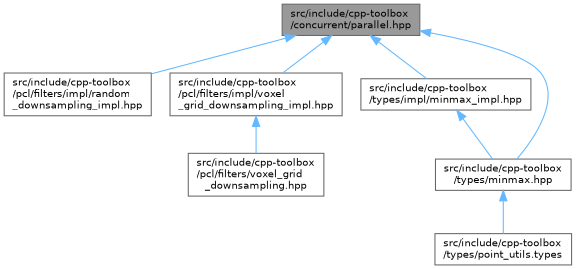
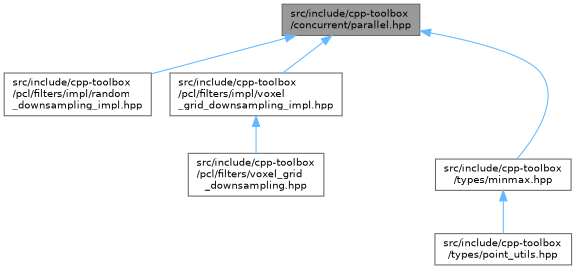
(446, 94) -> none
(503, 249) -> (503, 249)
